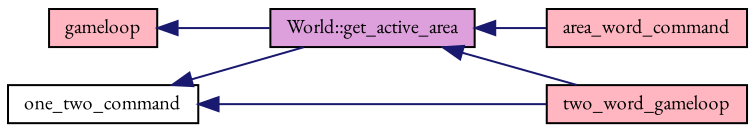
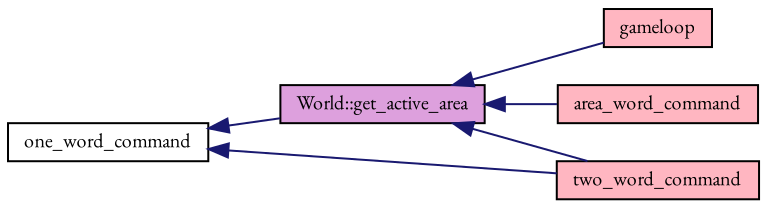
(224, 28) -> (538, 61)
(103, 104) -> (108, 142)
(647, 104) -> (658, 180)
